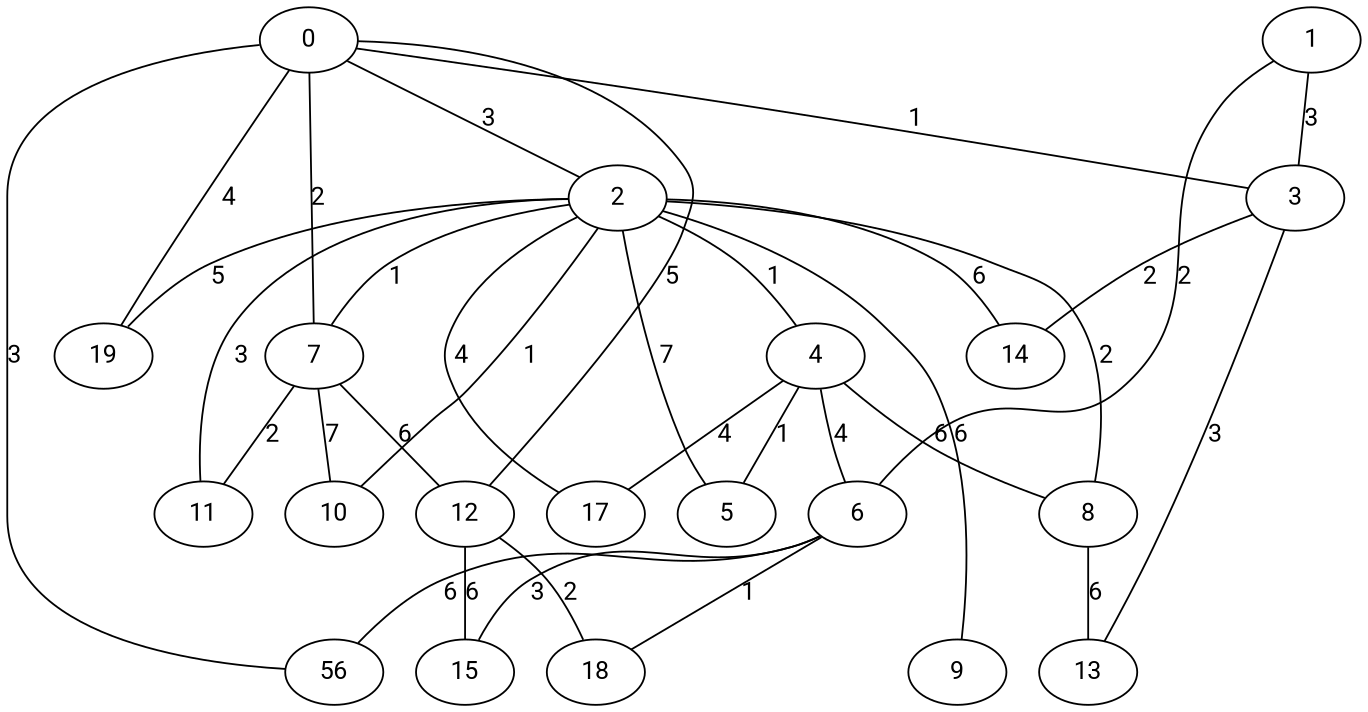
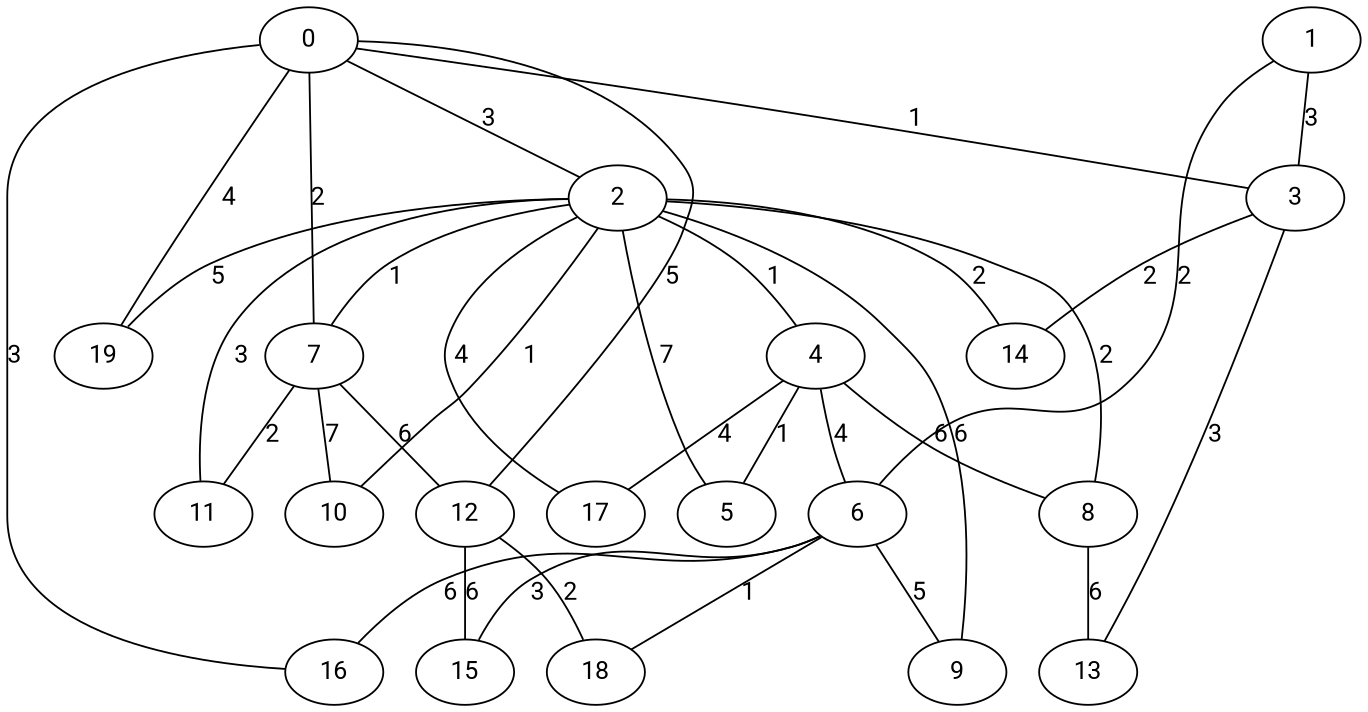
(979, 277) -> (979, 277)
none -> (907, 593)
(334, 672) -> (334, 672)
